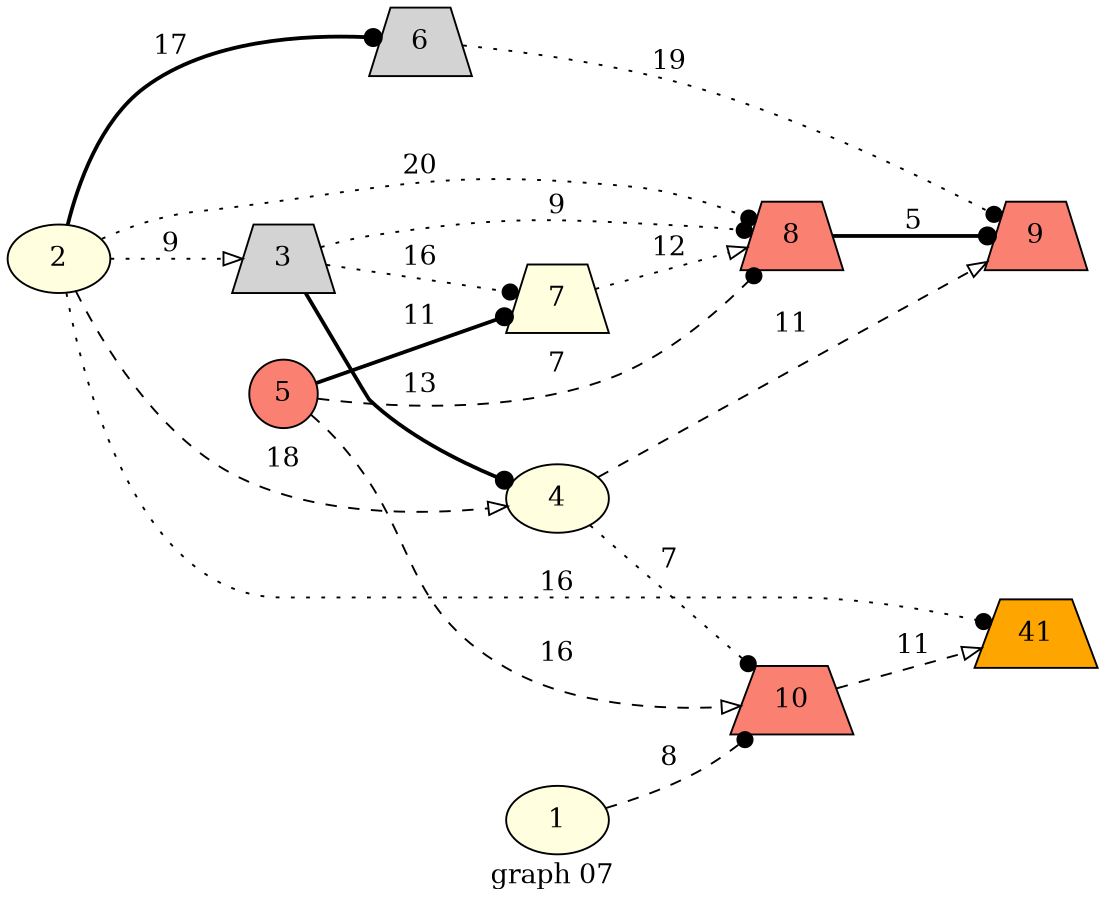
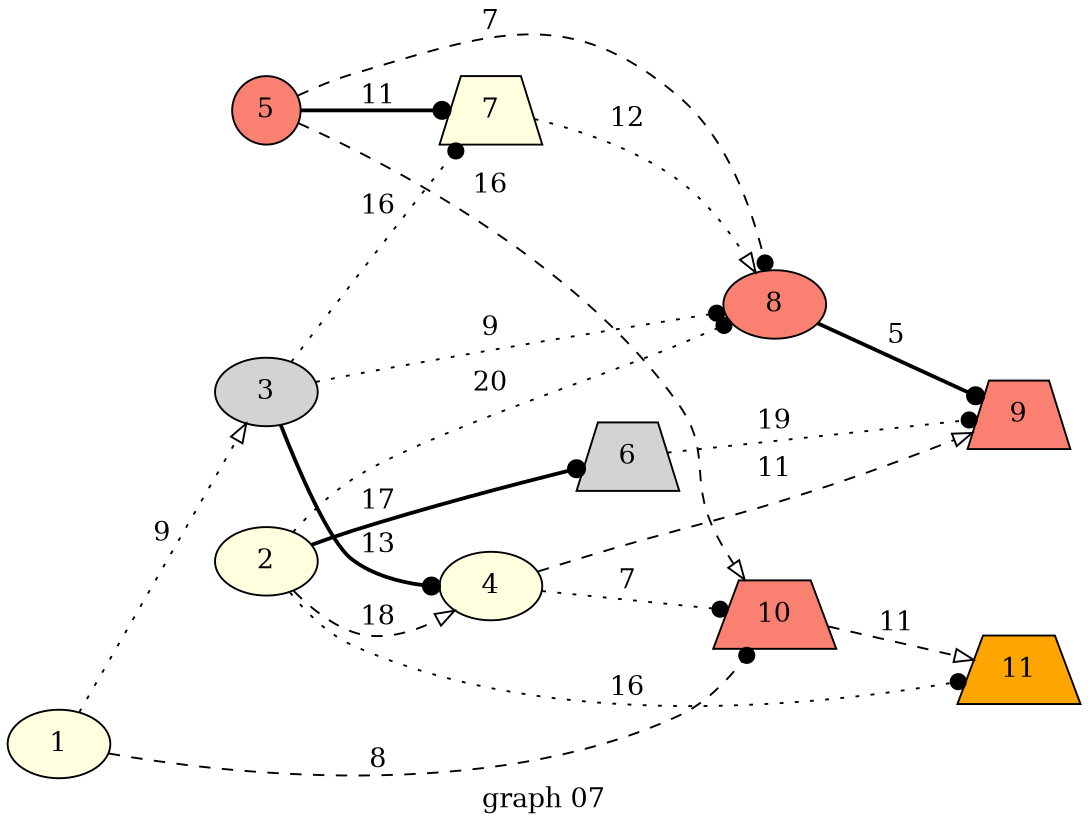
(792, 236) -> (775, 304)
(167, 259) -> (158, 576)
(284, 259) -> (266, 392)
(1036, 634) -> (1019, 670)
